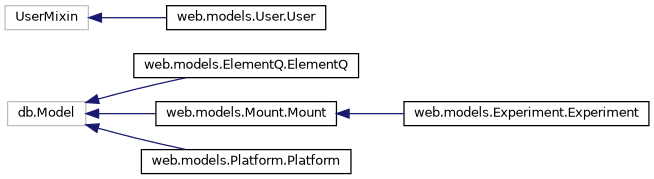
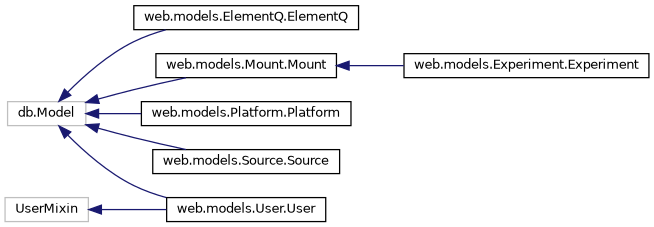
none -> (246, 162)
none -> (113, 173)
